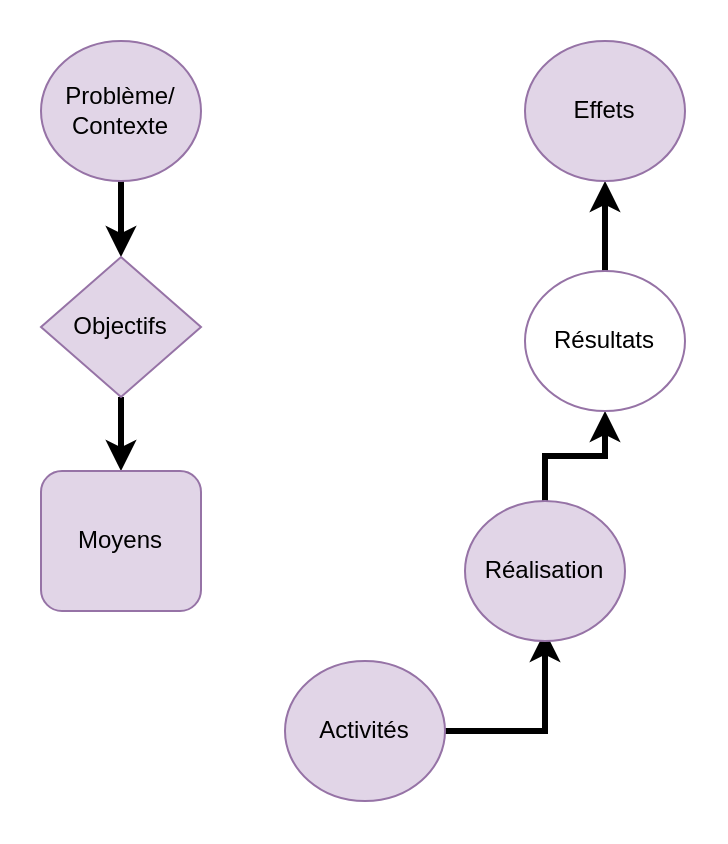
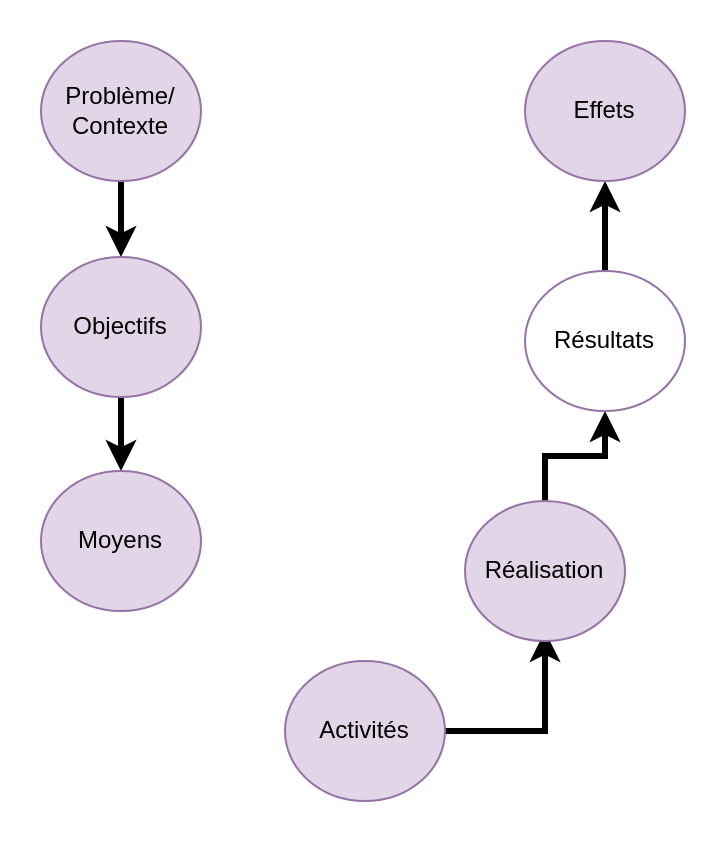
(121, 327) -> (121, 327)
(121, 541) -> (121, 541)
